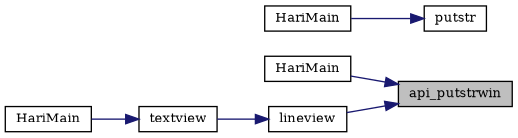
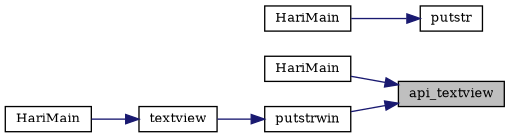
(455, 94) -> (451, 94)
(308, 119) -> (308, 119)
